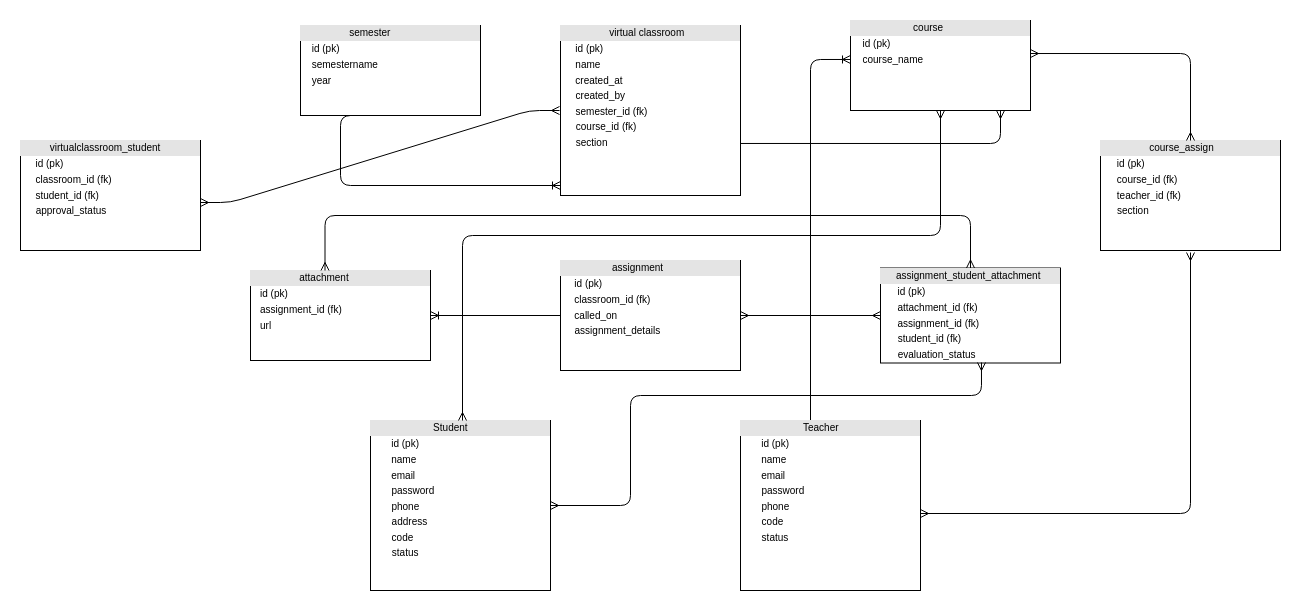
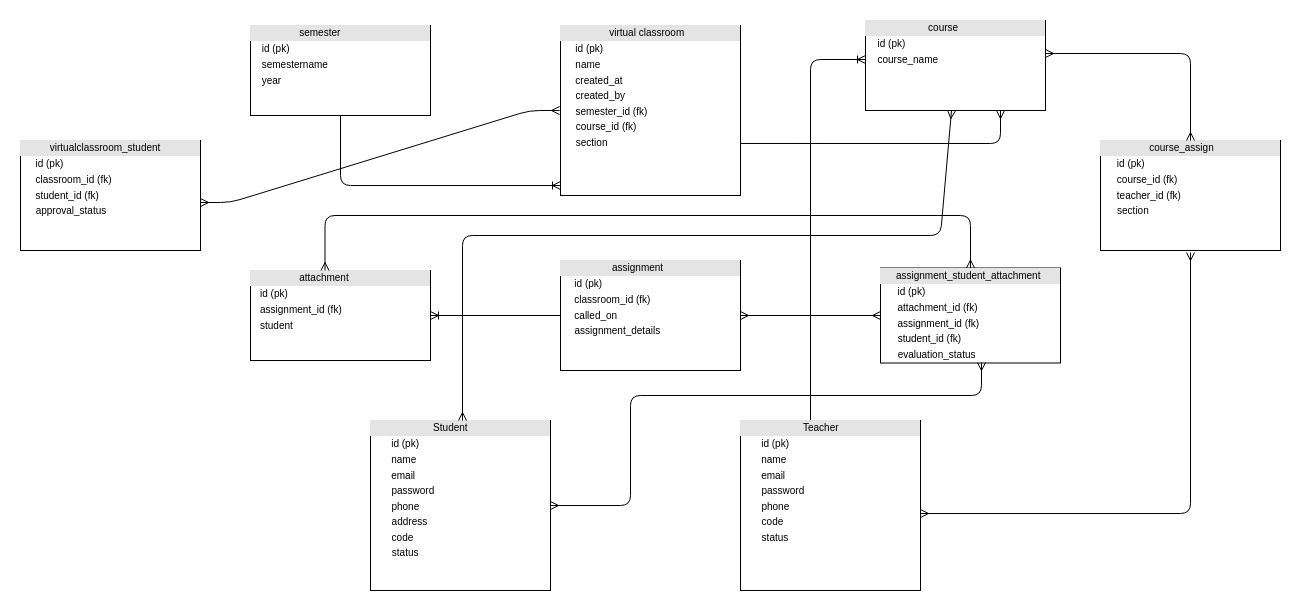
(941, 66) -> (956, 66)
(391, 71) -> (341, 71)
(297, 295) -> (297, 295)
